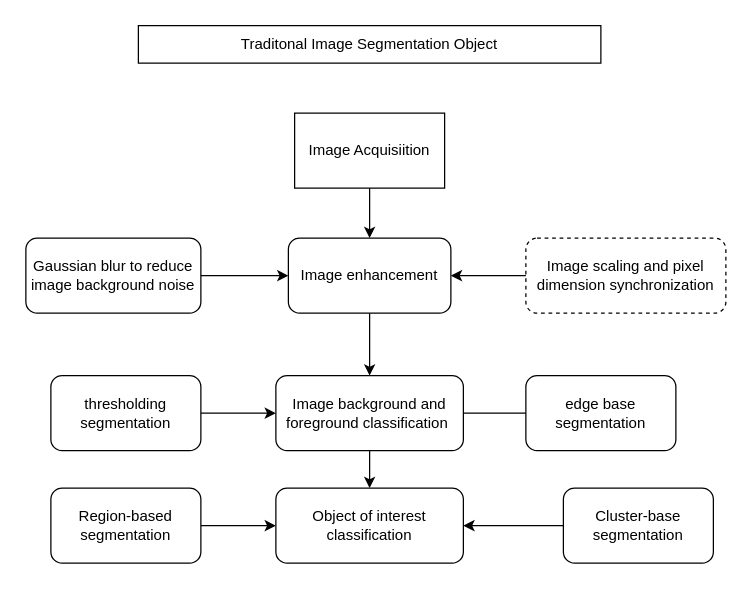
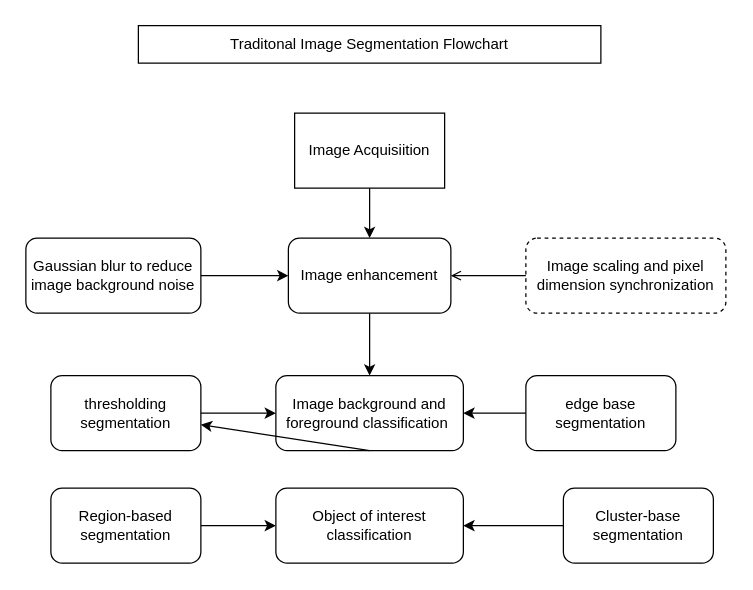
(369, 44) -> (369, 44)
(461, 276) -> (458, 276)
(469, 413) -> (473, 413)
(369, 465) -> (289, 438)
